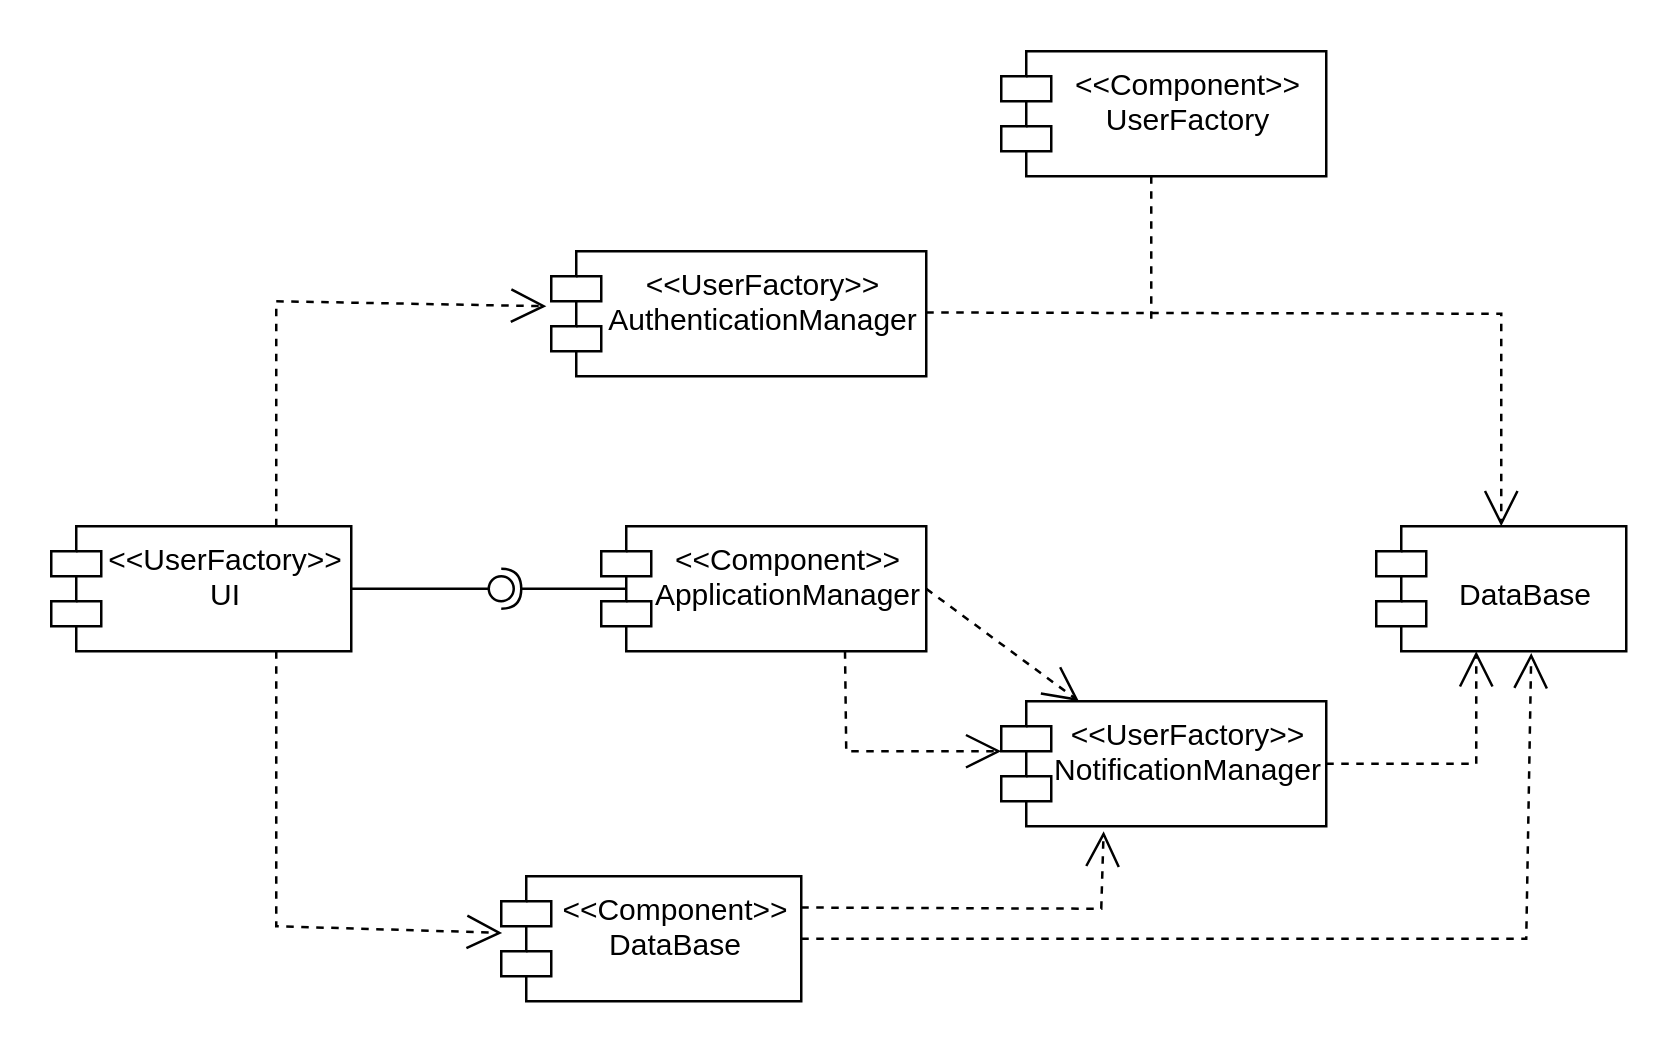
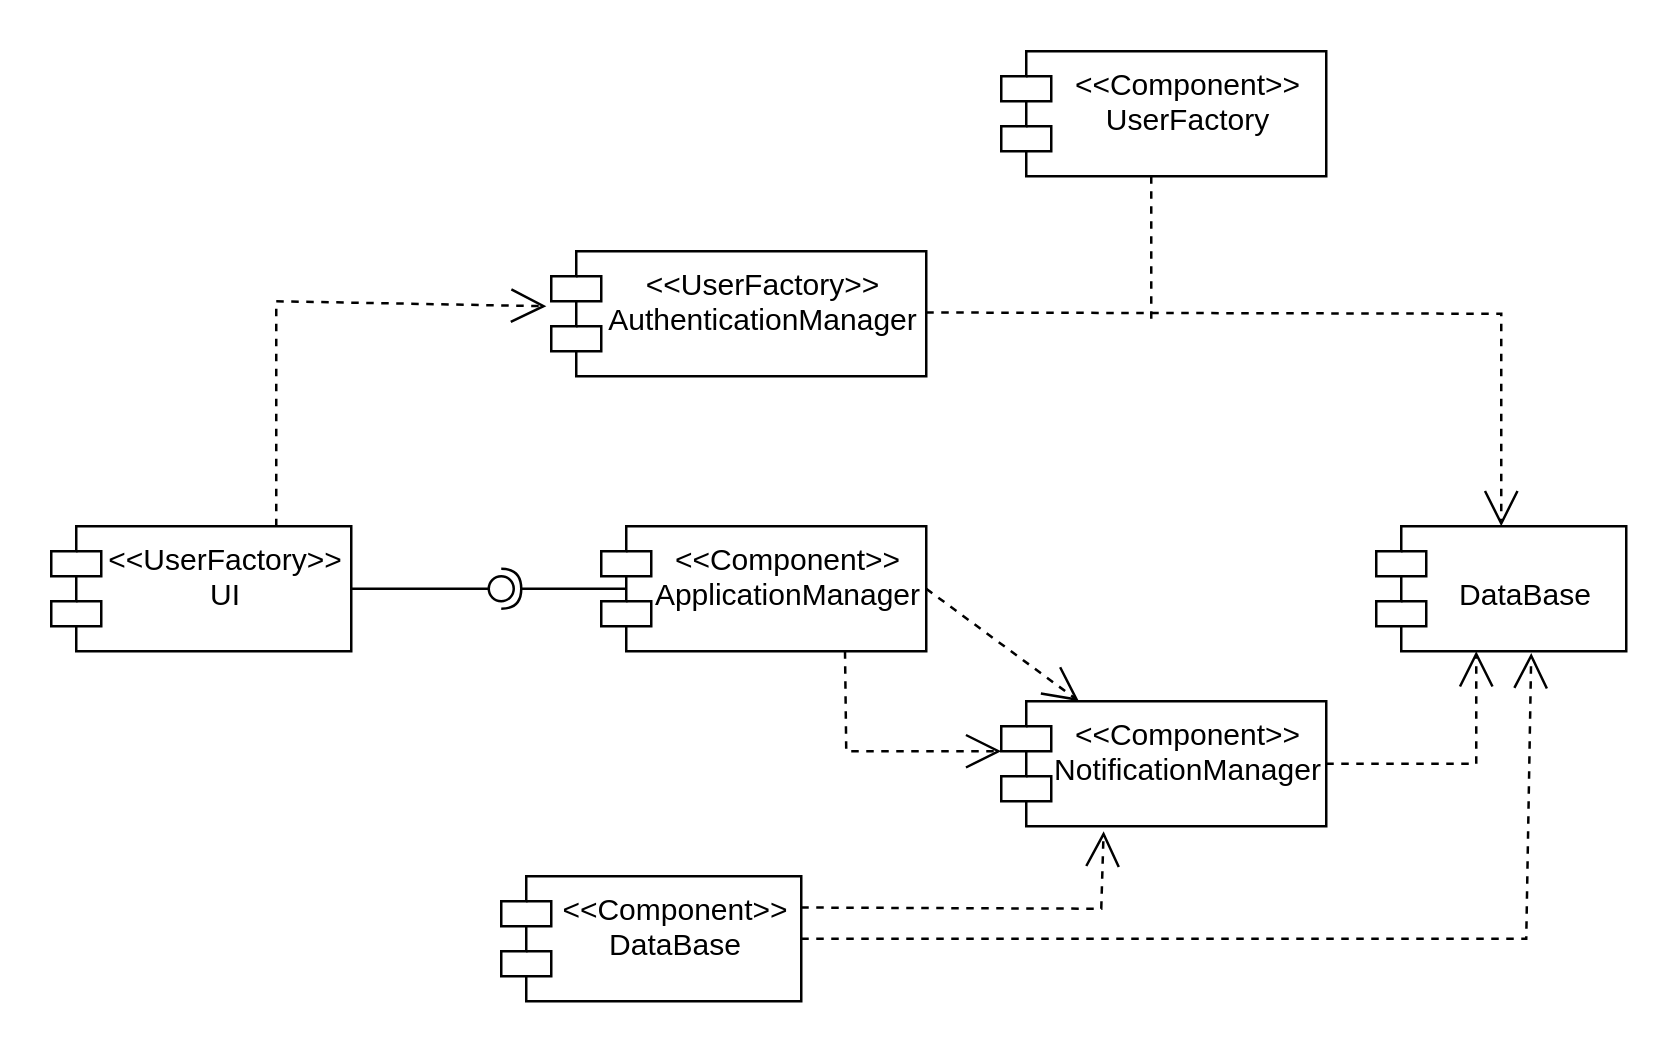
(1189, 773) -> (1189, 773)
(276, 898) -> none
